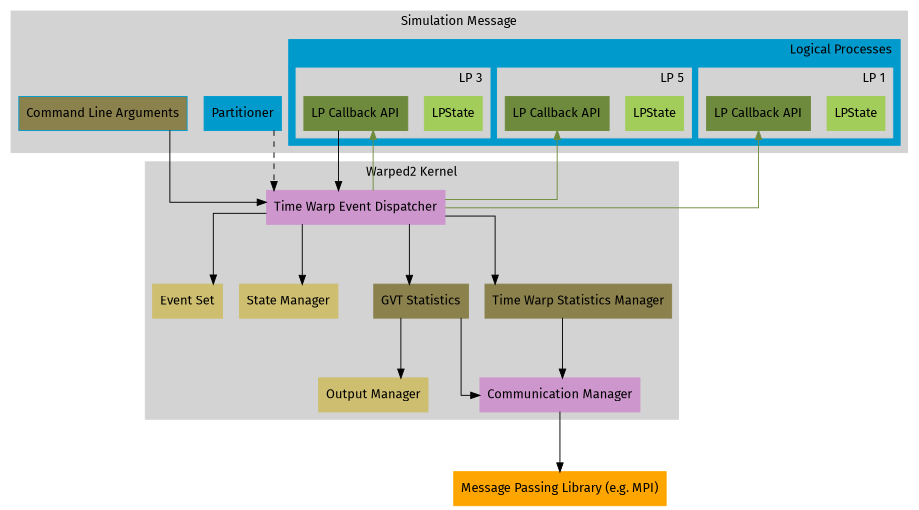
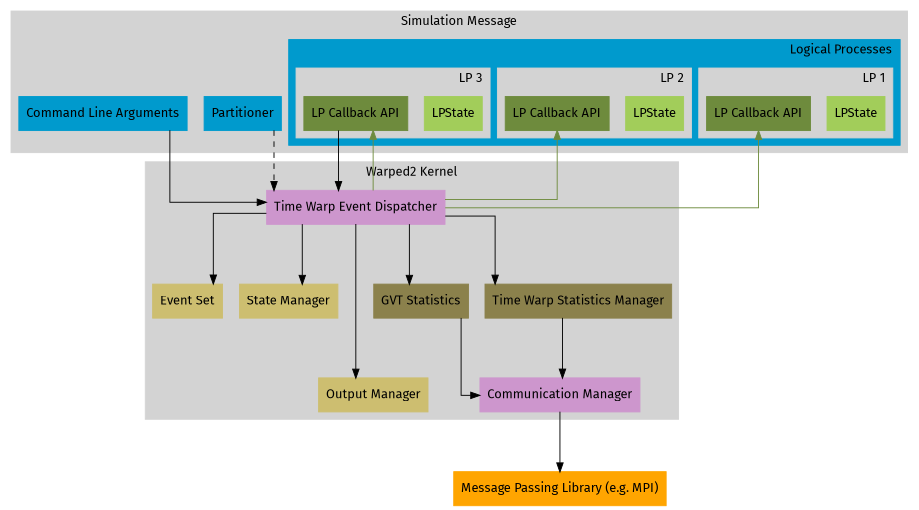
(672, 79) -> (672, 79)
(103, 114) -> (103, 114)
(401, 343) -> (356, 297)
